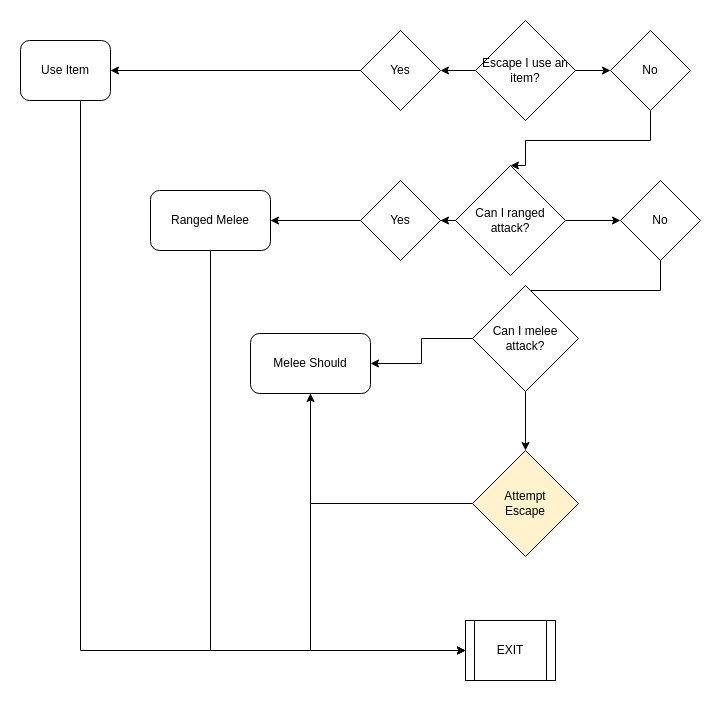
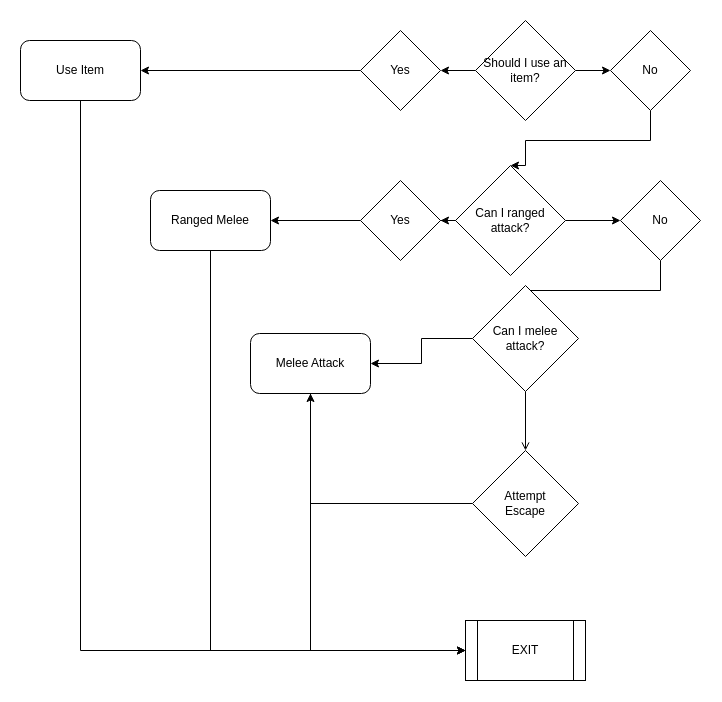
(66, 71) -> (81, 71)
(526, 71) -> (526, 71)
(311, 364) -> (311, 364)
(526, 442) -> (526, 443)
(526, 504) -> (526, 504)
(511, 651) -> (526, 651)
